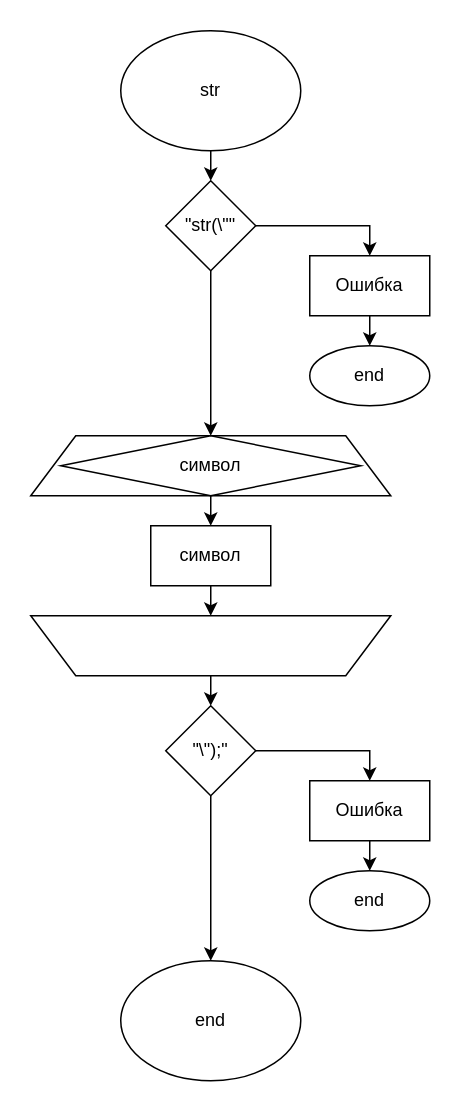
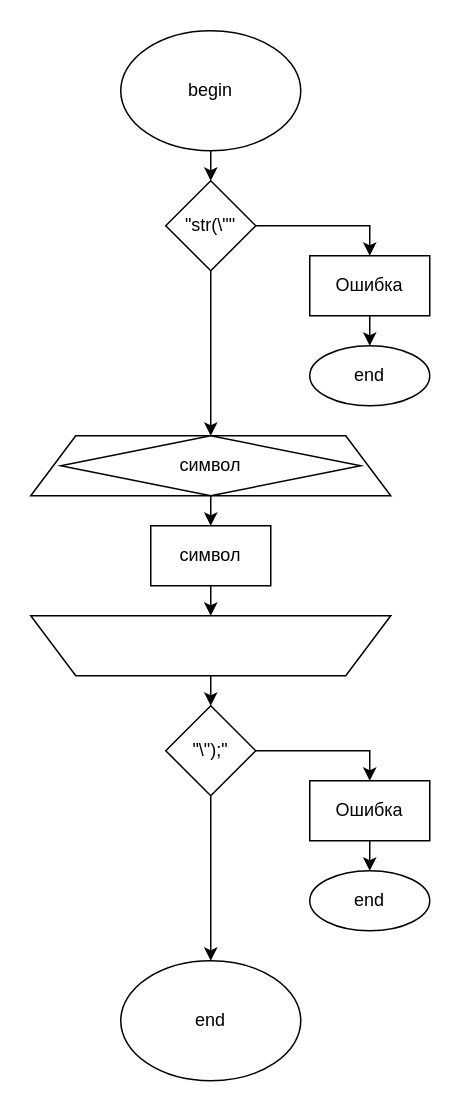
(211, 91) -> (211, 91)
